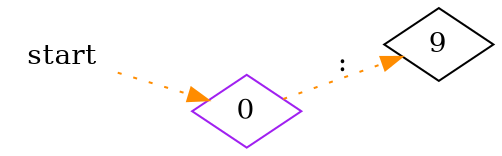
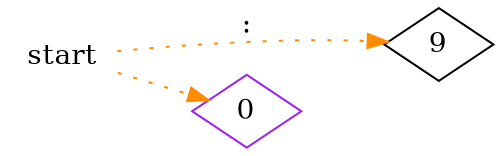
(333, 81) -> (242, 42)
